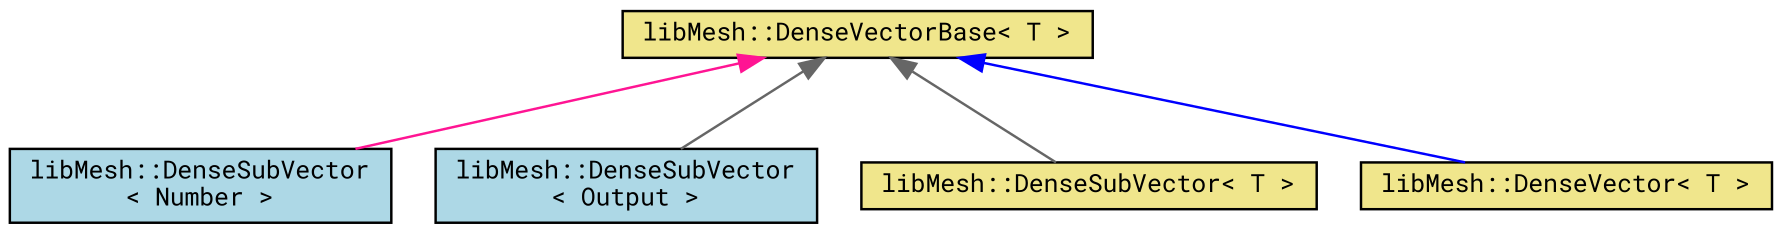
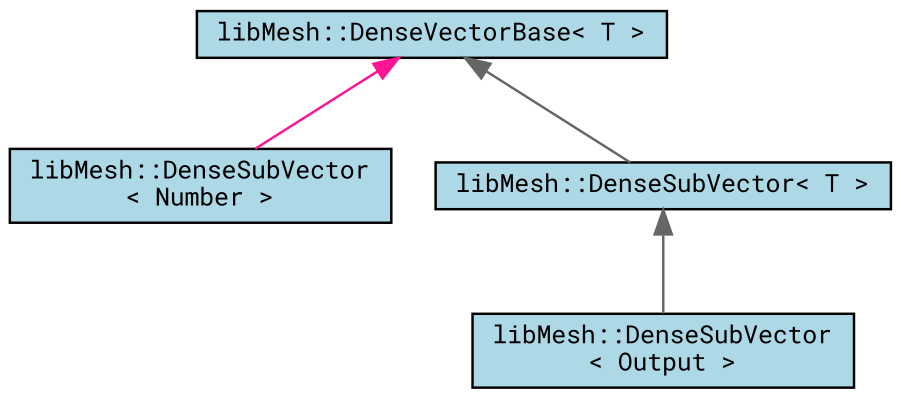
(858, 34) -> (432, 34)
(742, 110) -> (663, 274)
(1089, 186) -> (663, 186)
(1566, 186) -> none
